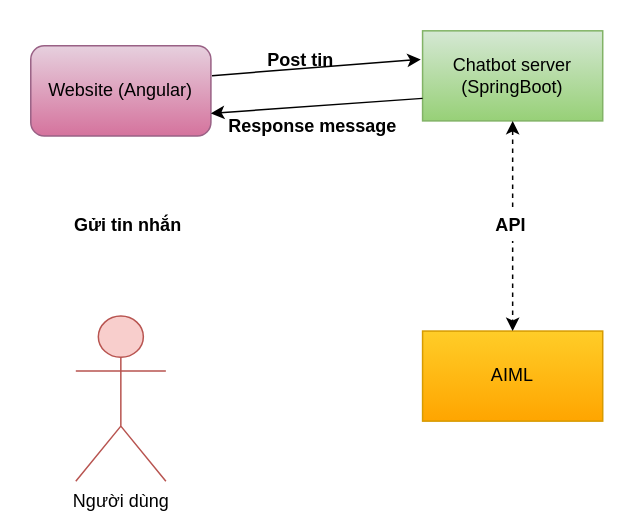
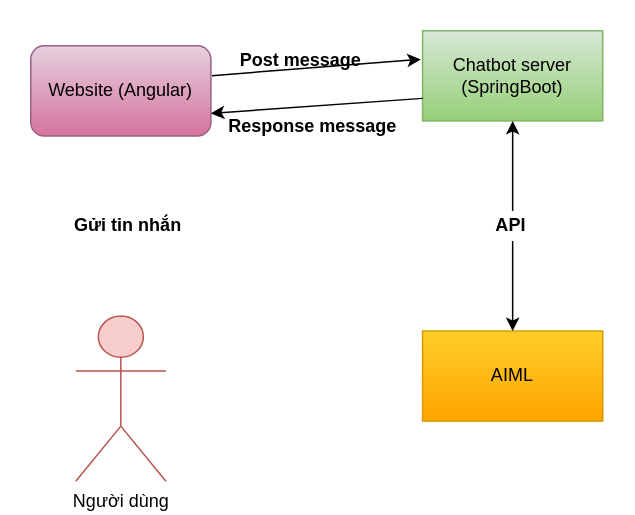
(301, 61) -> (301, 61)
(512, 280) -> (512, 280)
